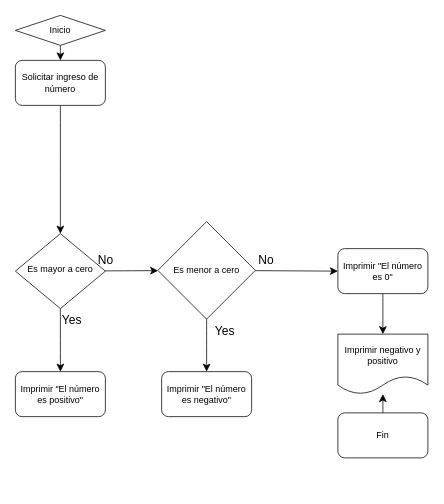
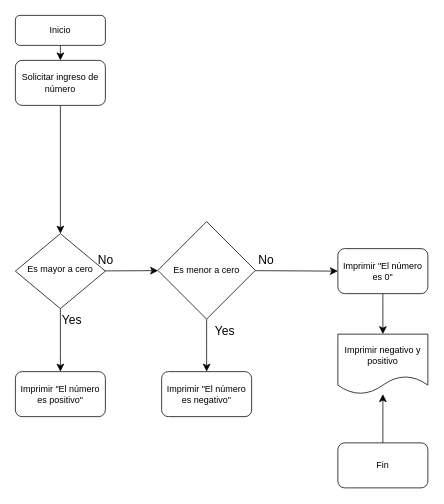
(60, 30) -> (60, 30)
(383, 435) -> (383, 465)
